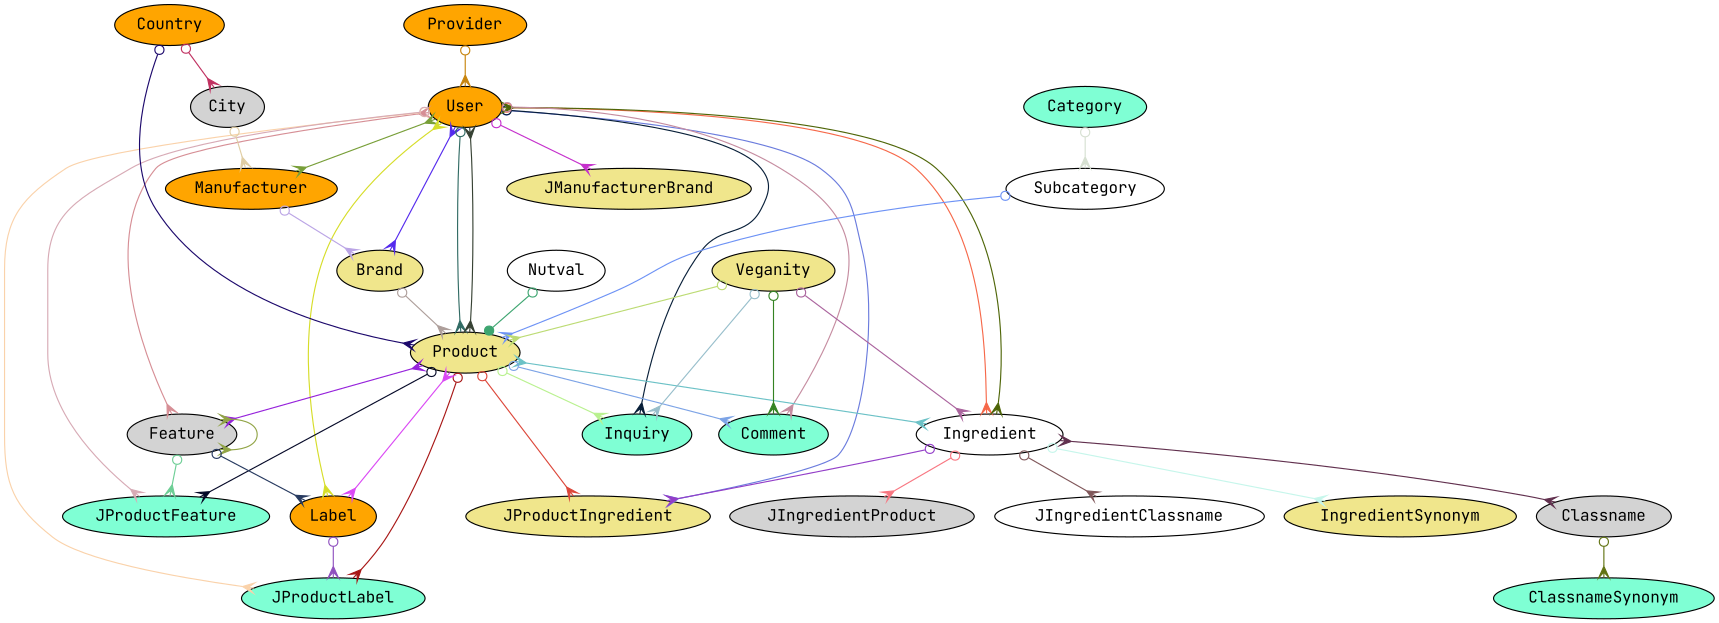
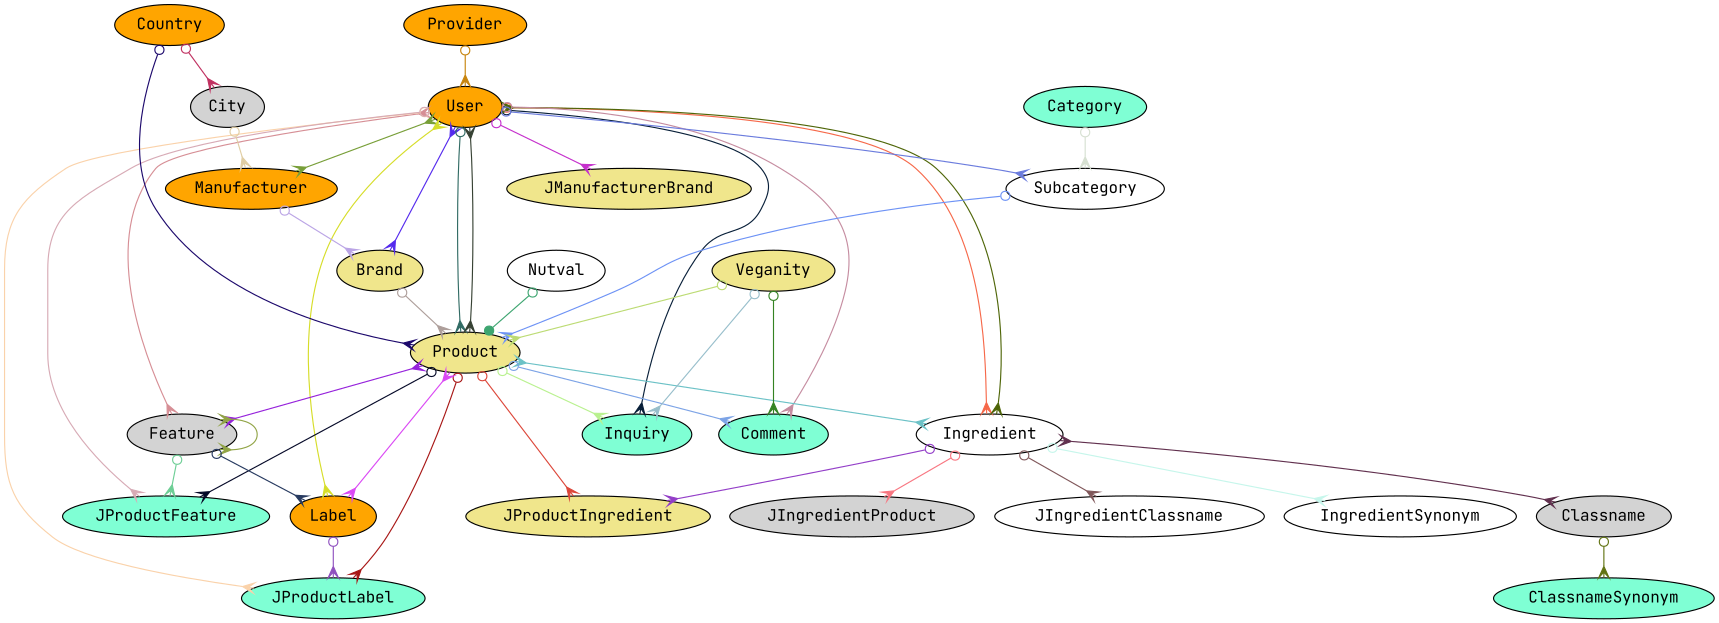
(858, 233) -> (764, 138)
(881, 352) -> none
(1400, 516) -> (1400, 516)
